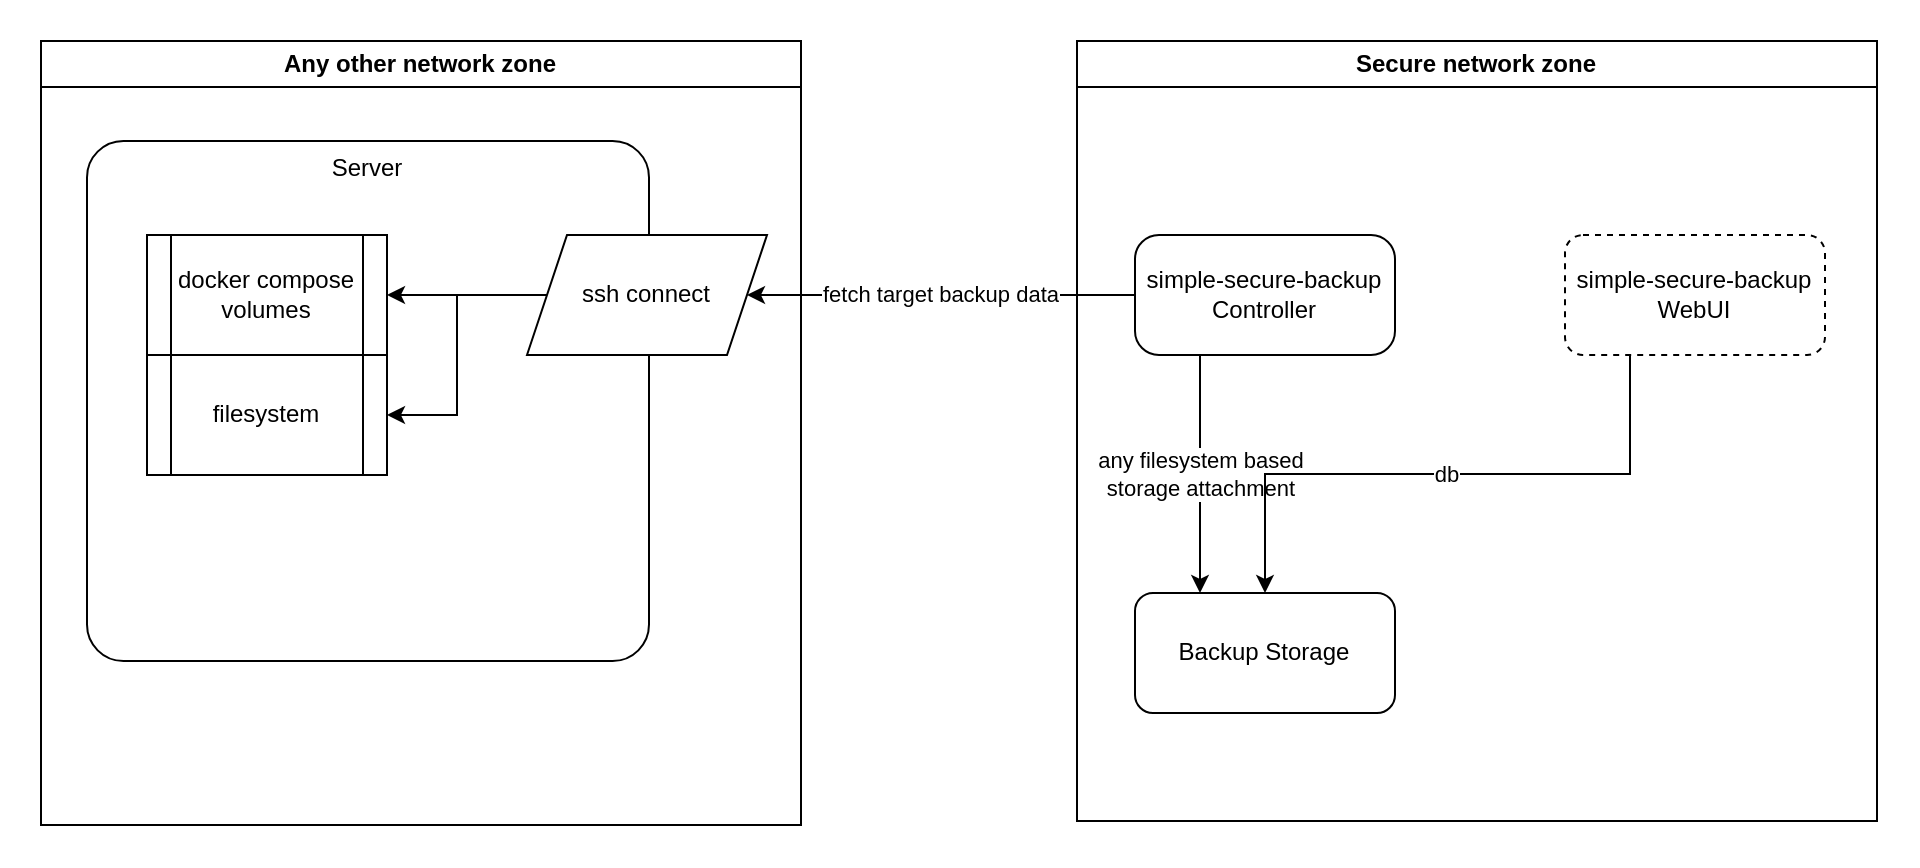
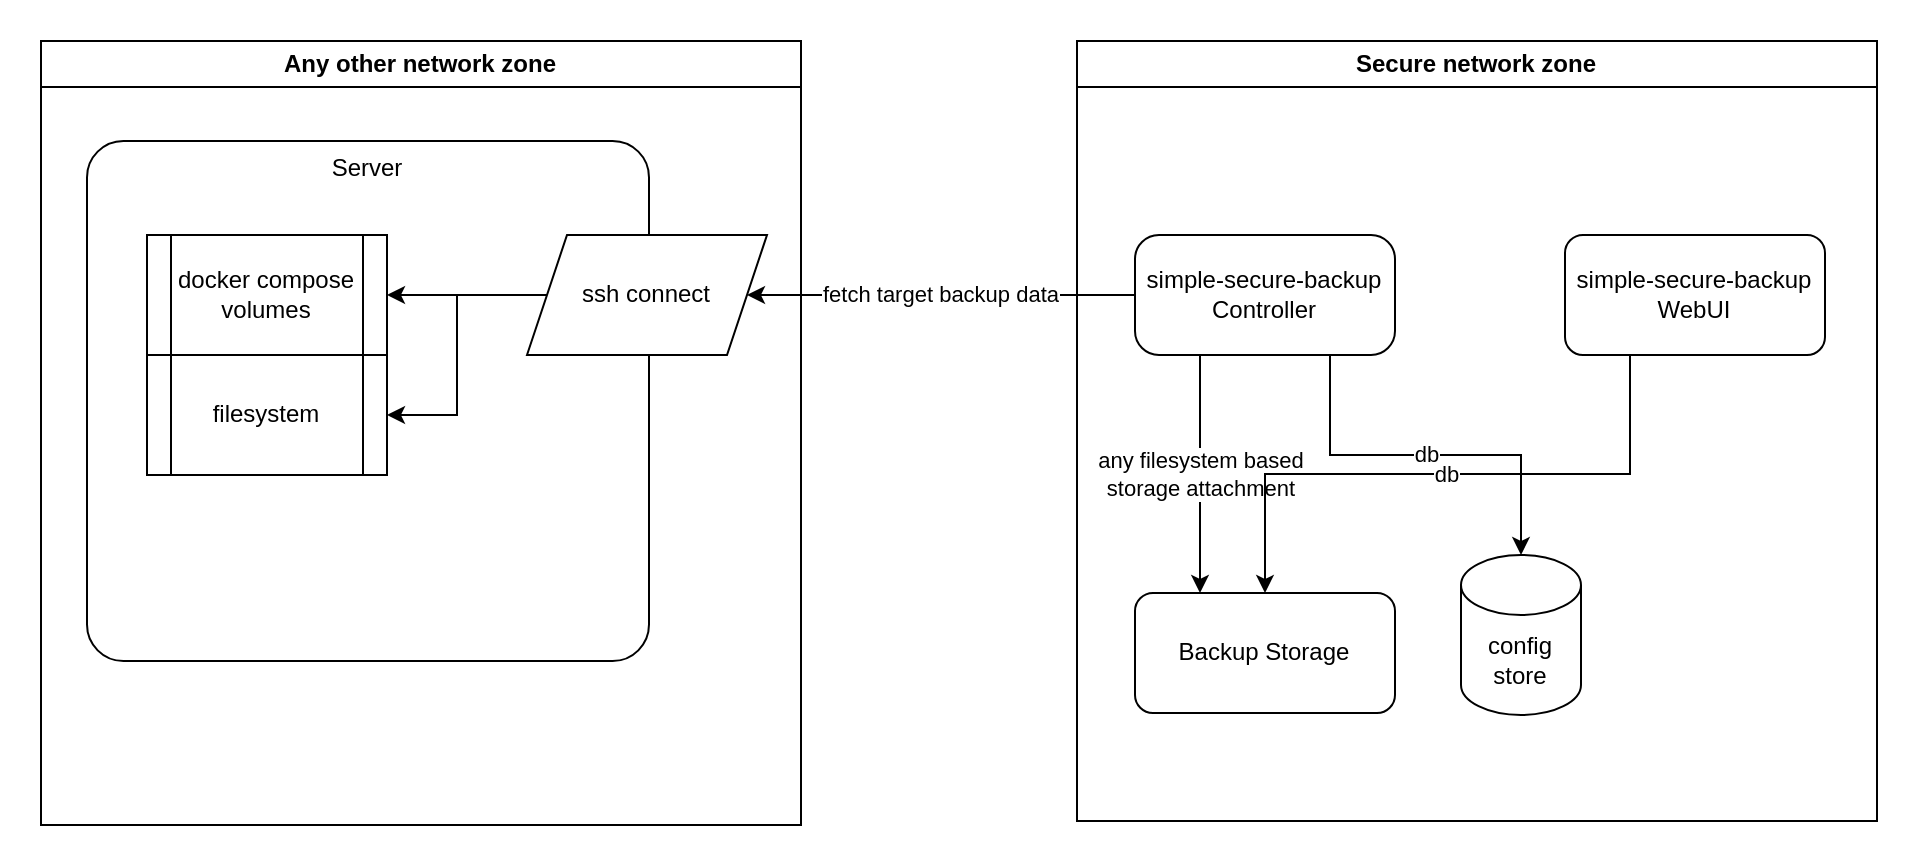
(1695, 295) -> (1695, 295)
none -> (1419, 455)
none -> (1521, 635)
